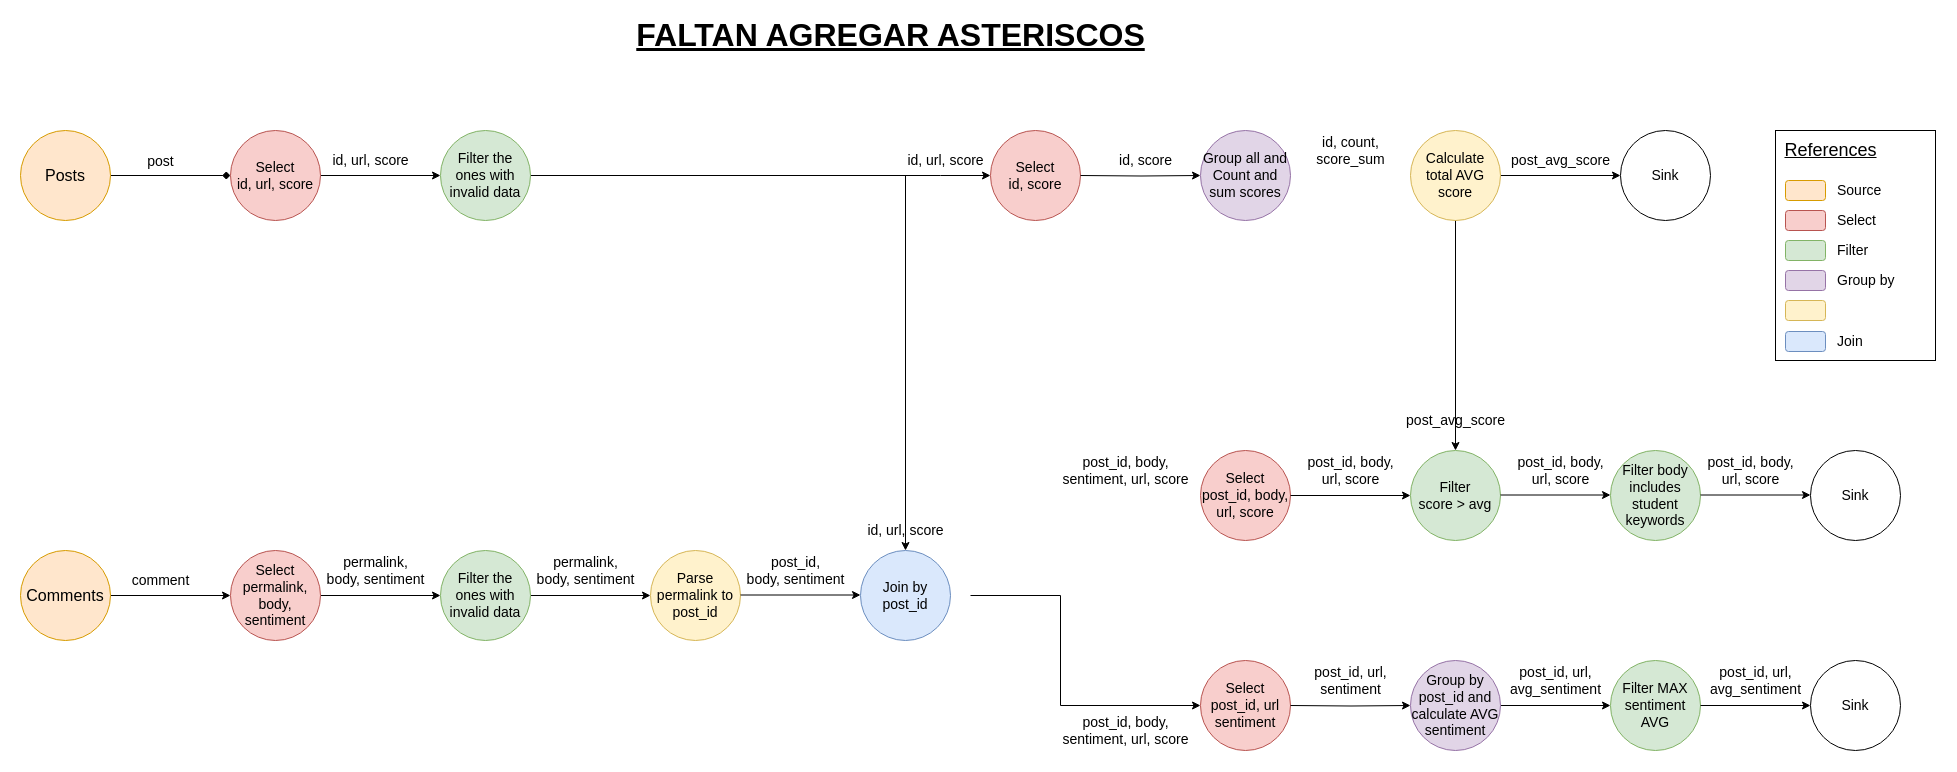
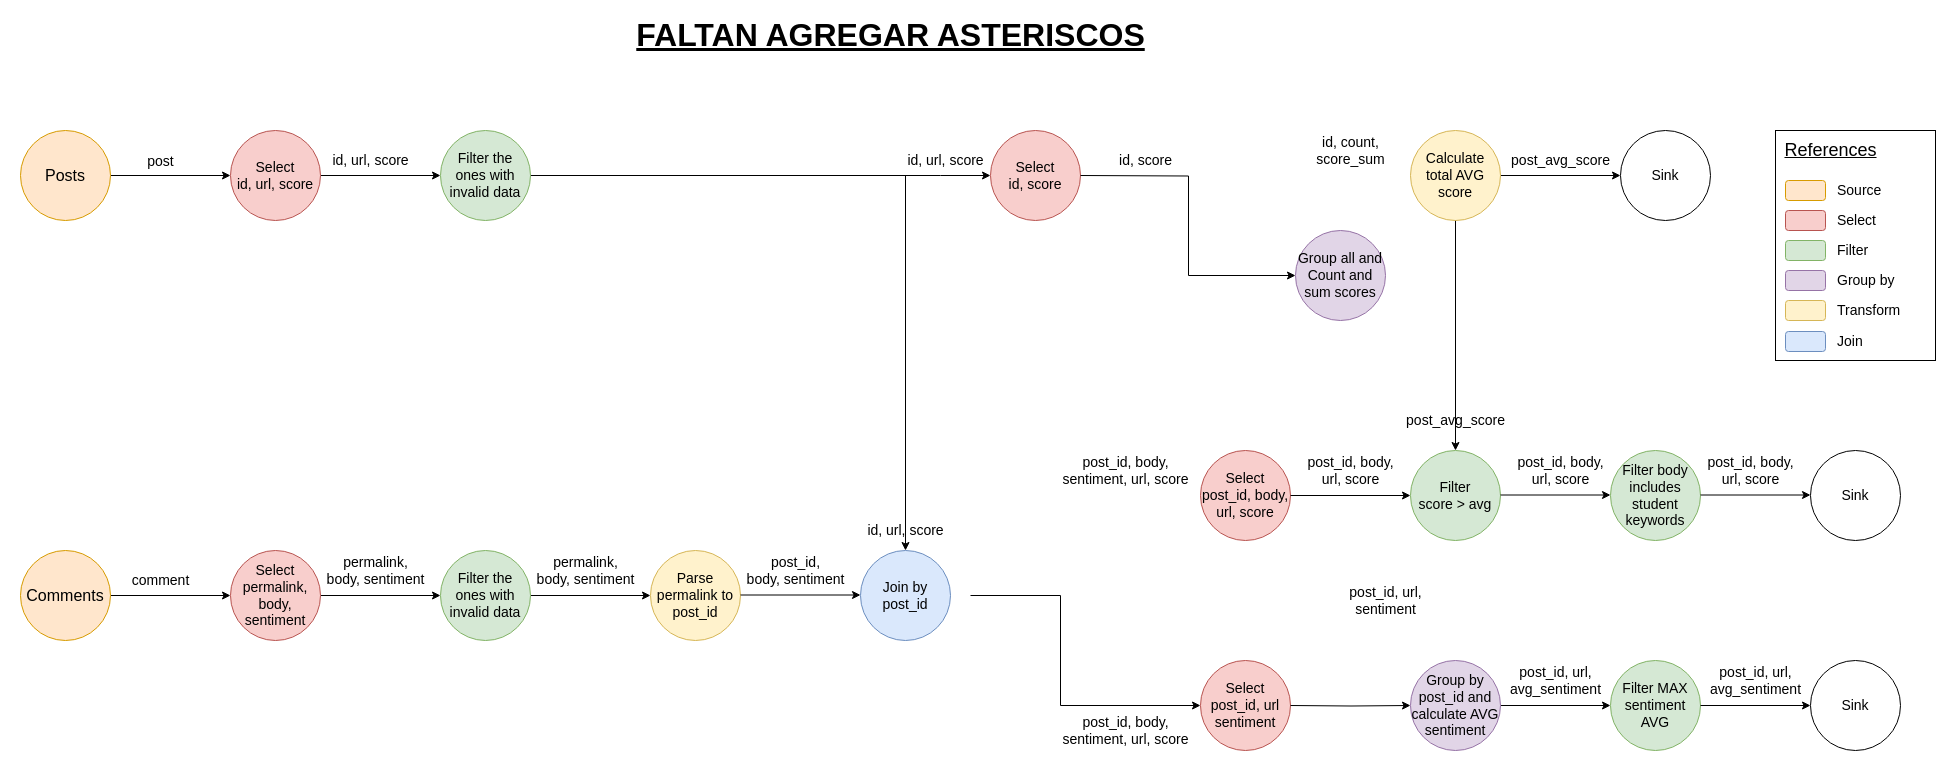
(221, 176) -> (222, 176)
(1246, 176) -> (1341, 276)
none -> (1881, 311)
(1351, 681) -> (1386, 601)
